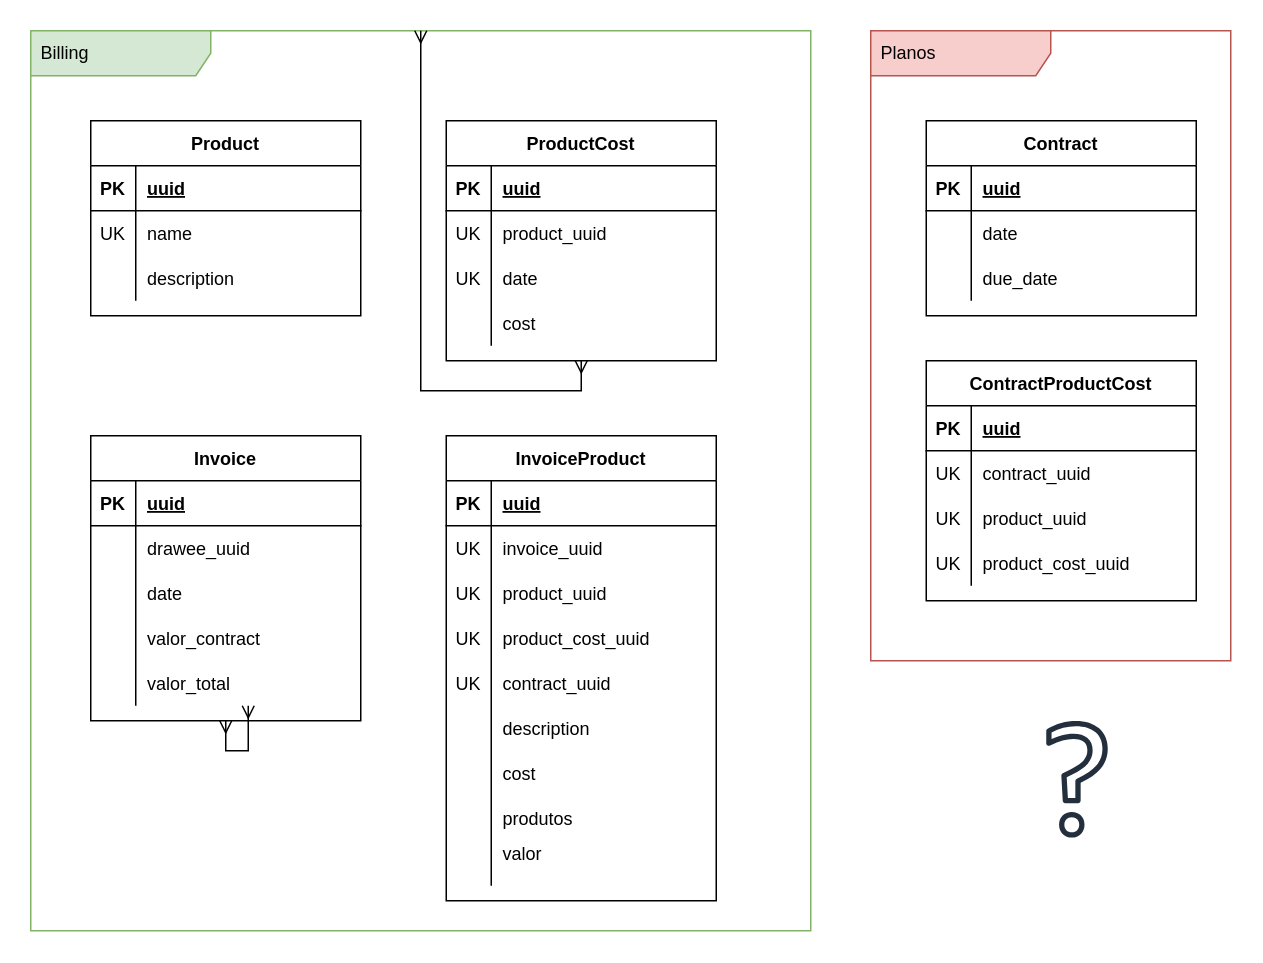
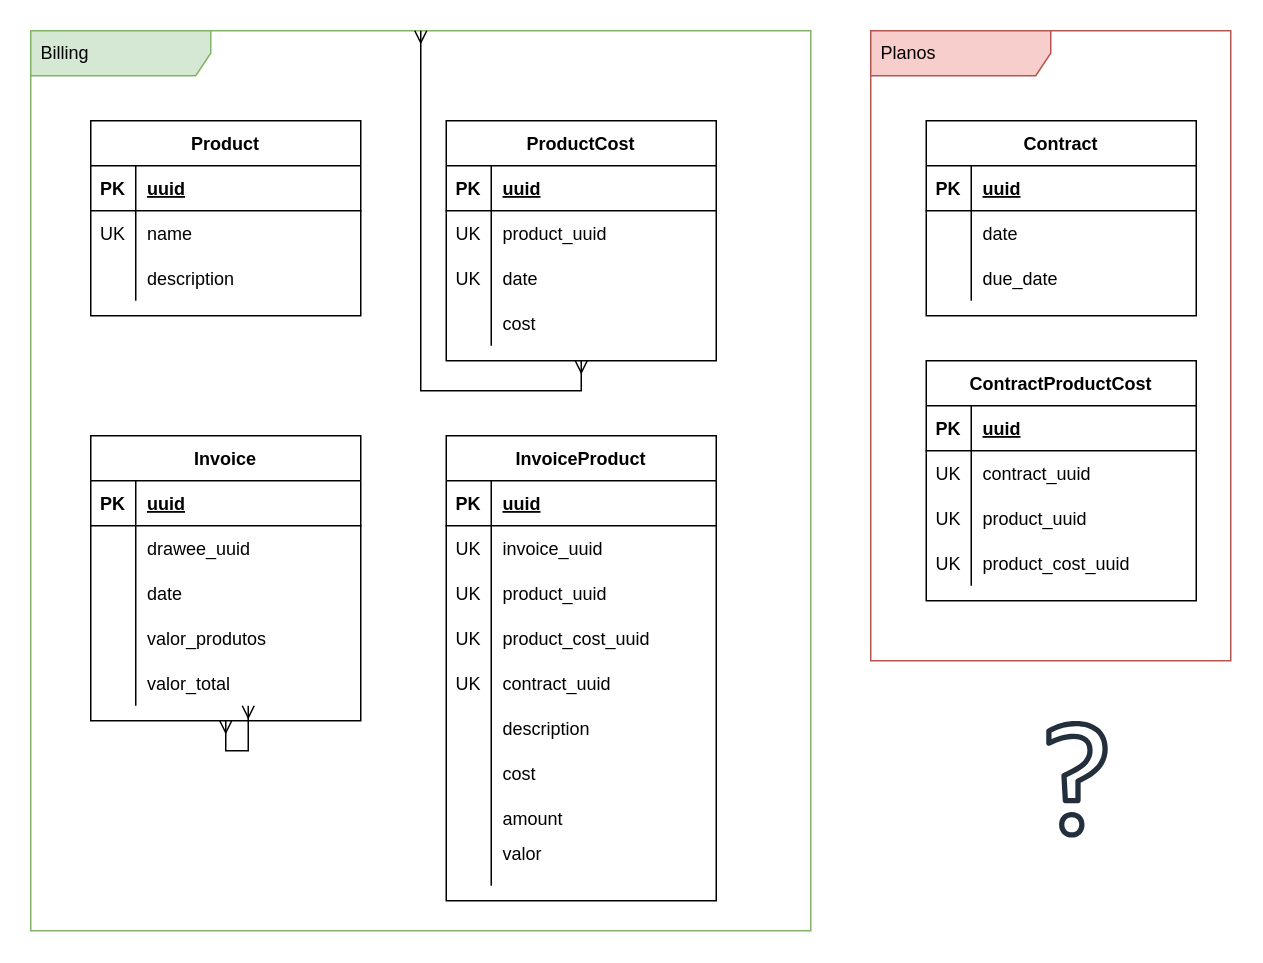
(215, 639) -> (215, 639)
(543, 819) -> (533, 819)
